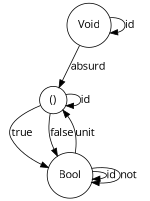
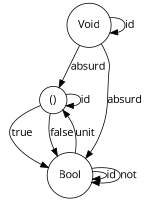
none -> (108, 99)
